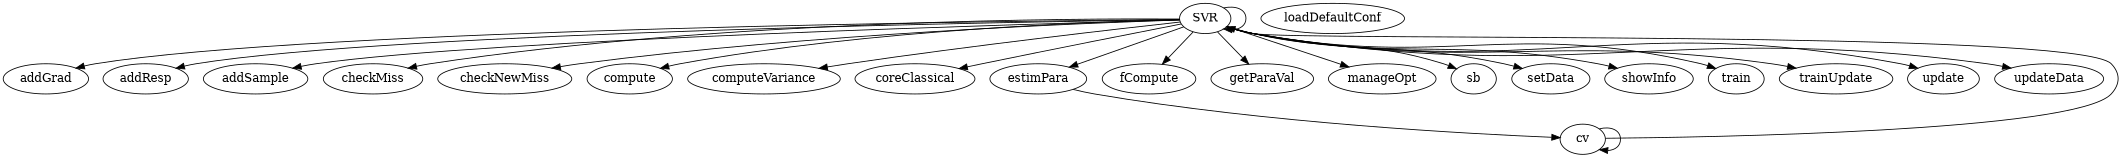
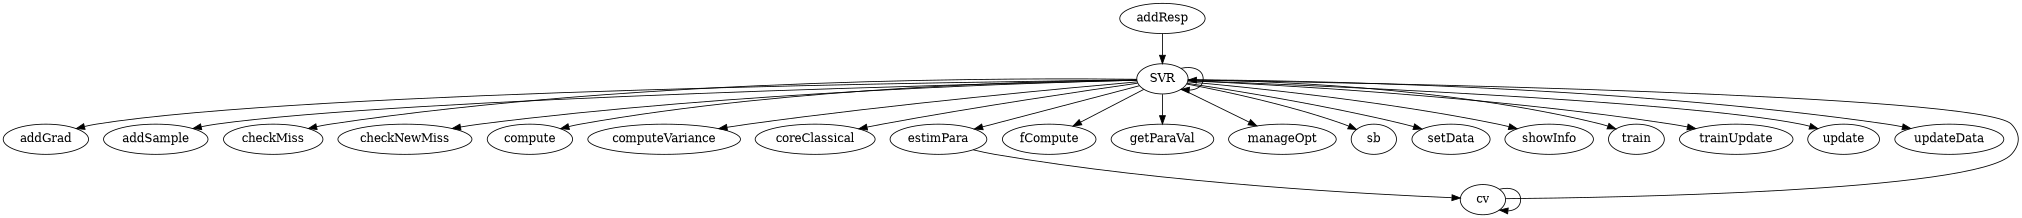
(1333, 18) -> none
(457, 41) -> (1162, 45)
